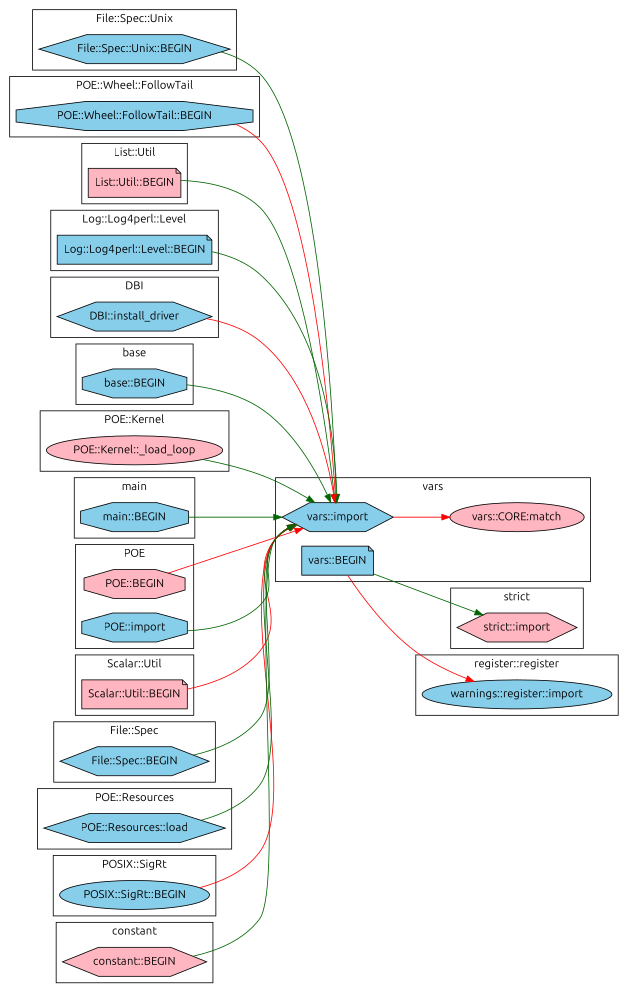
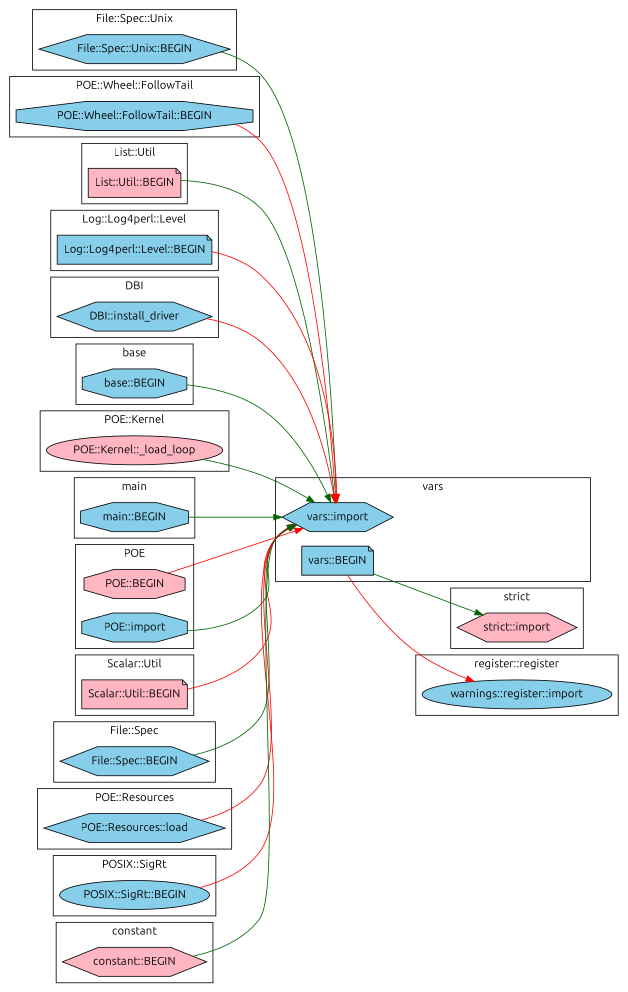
(301, 331) -> (301, 331)
(517, 517) -> none
(270, 688) -> (270, 688)
